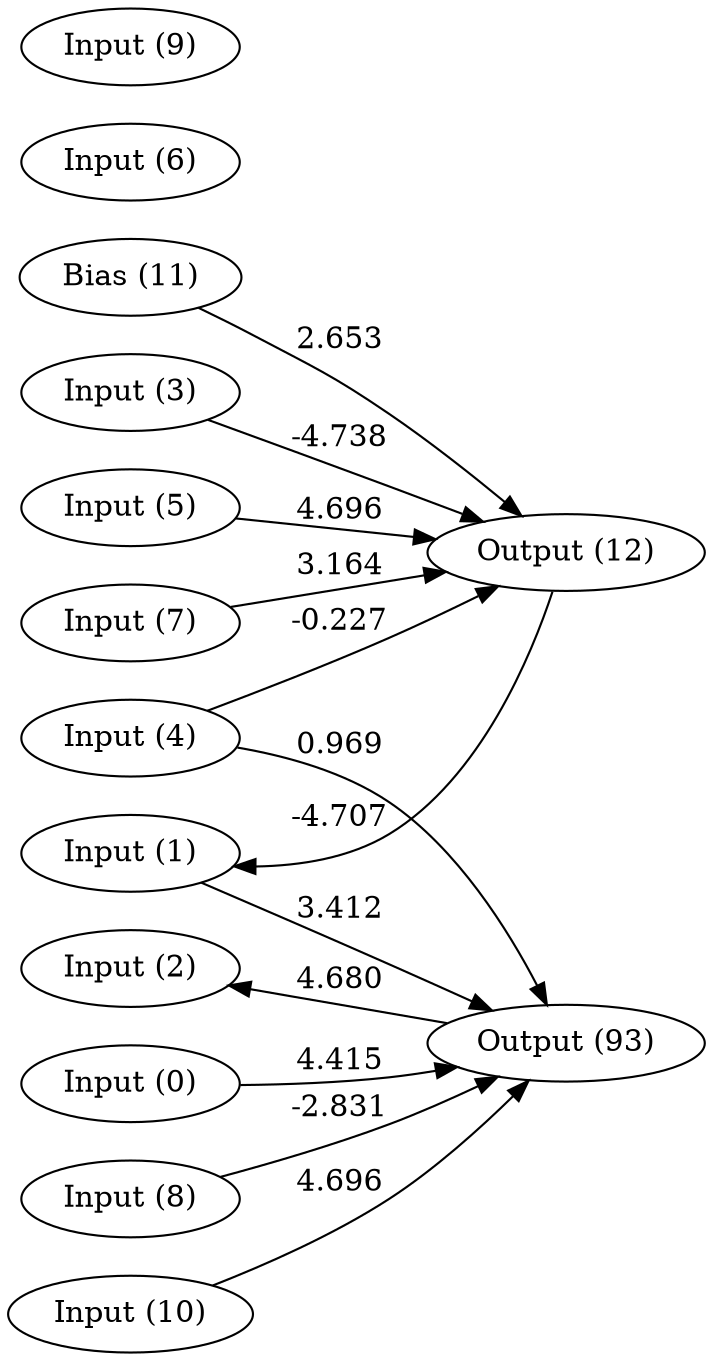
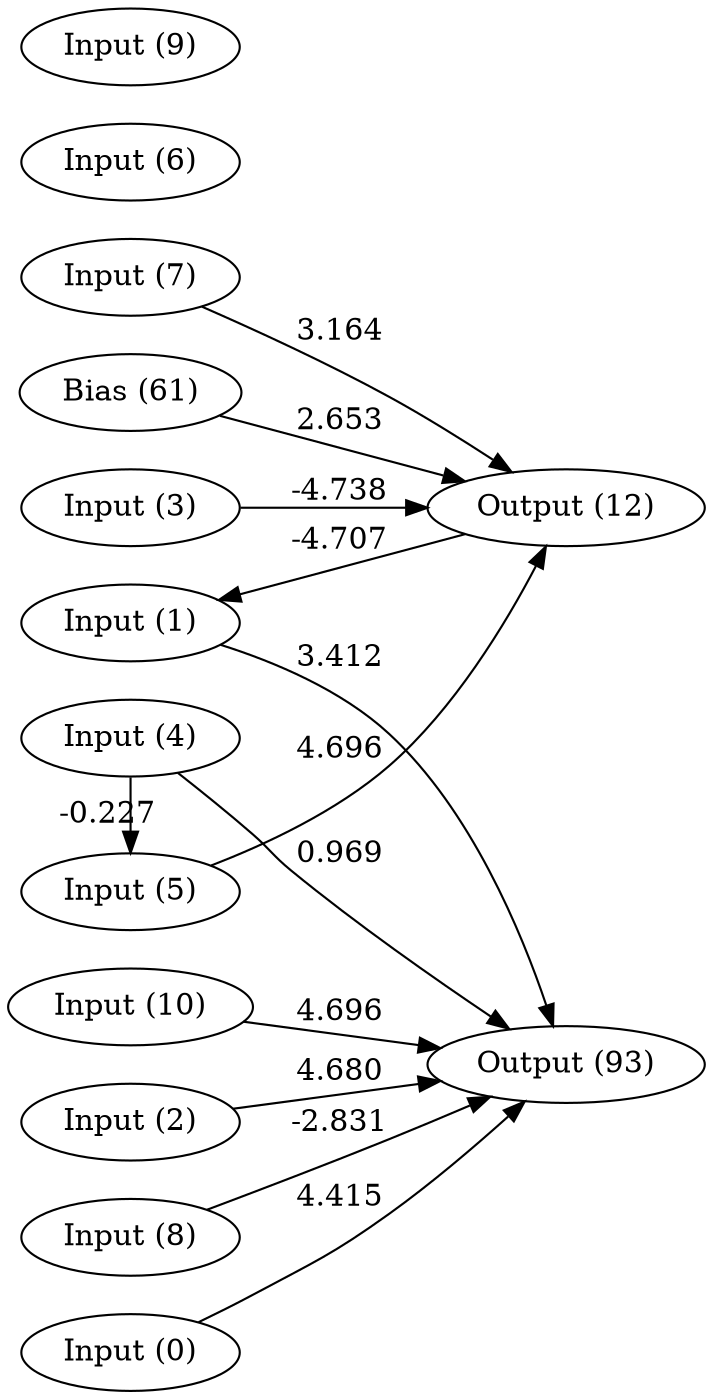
(131, 277) -> (131, 393)
(344, 657) -> (131, 804)
(349, 1006) -> (326, 1096)
